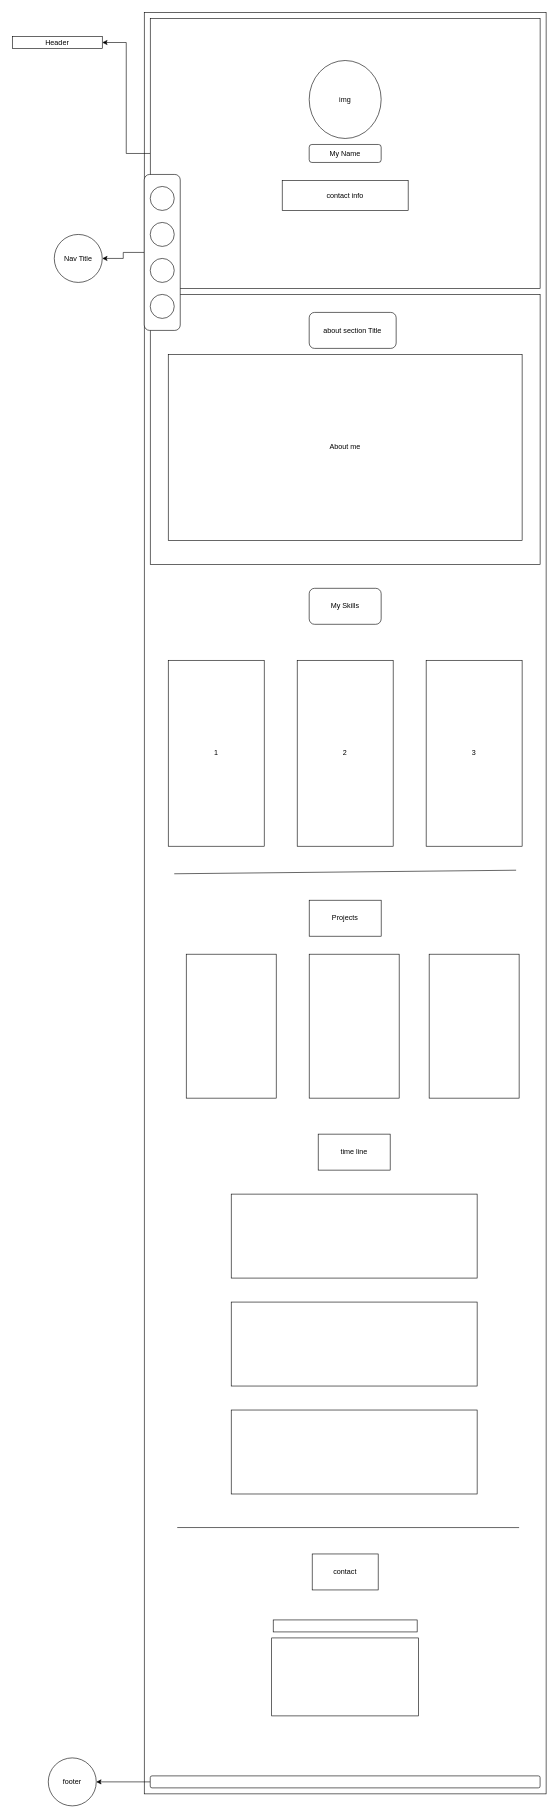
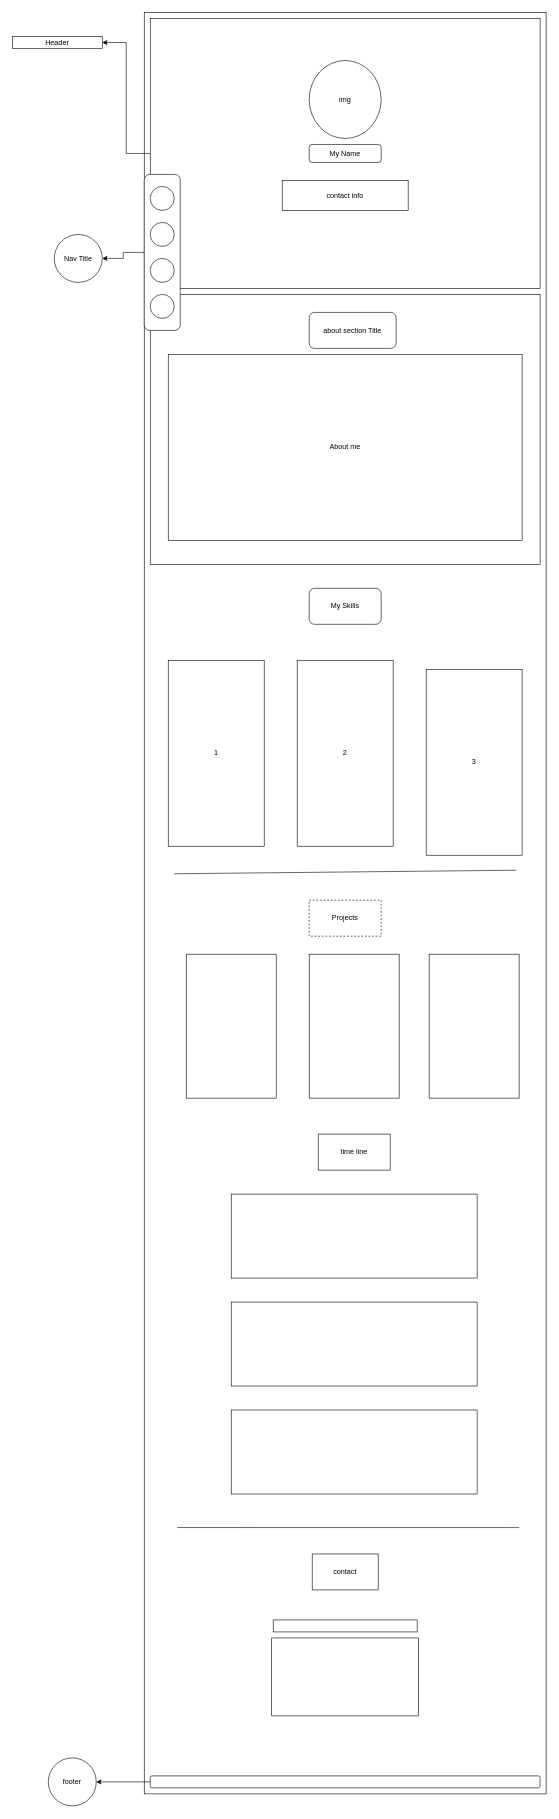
(474, 753) -> (474, 762)
(345, 918) -> (345, 918)
